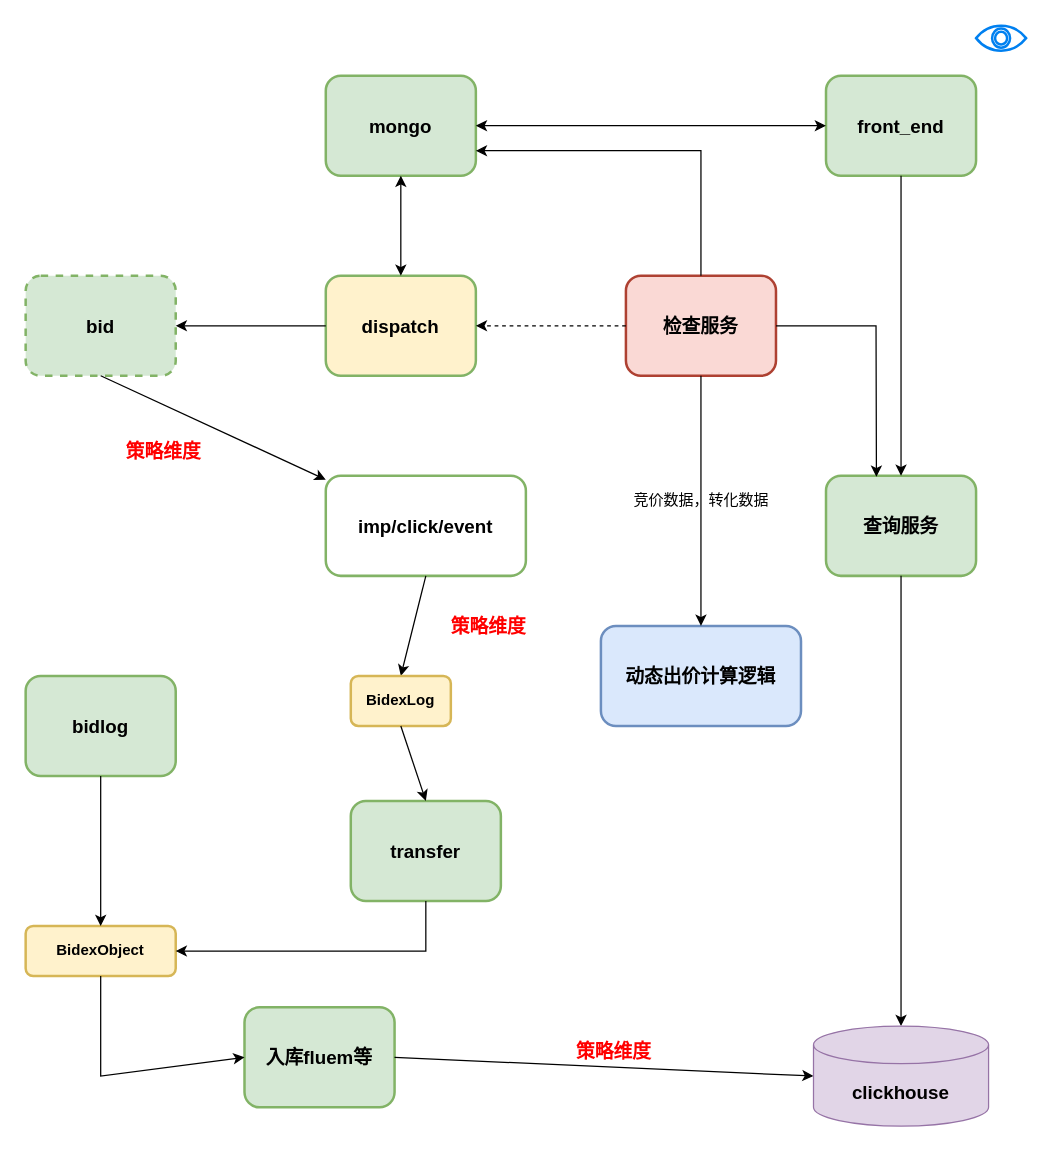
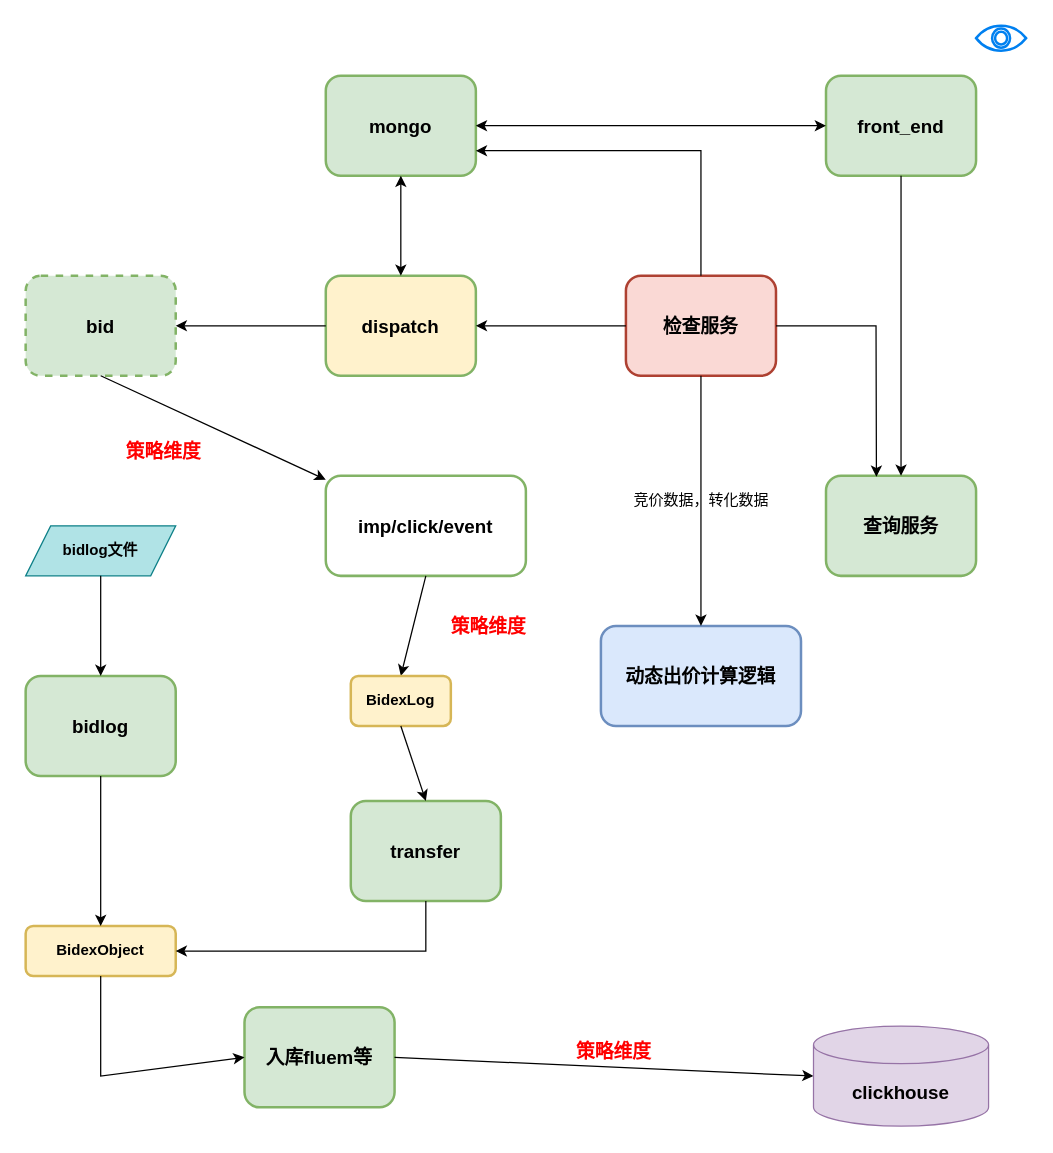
(554, 326) -> (554, 326)
none -> (101, 551)
none -> (101, 622)
(901, 797) -> none
